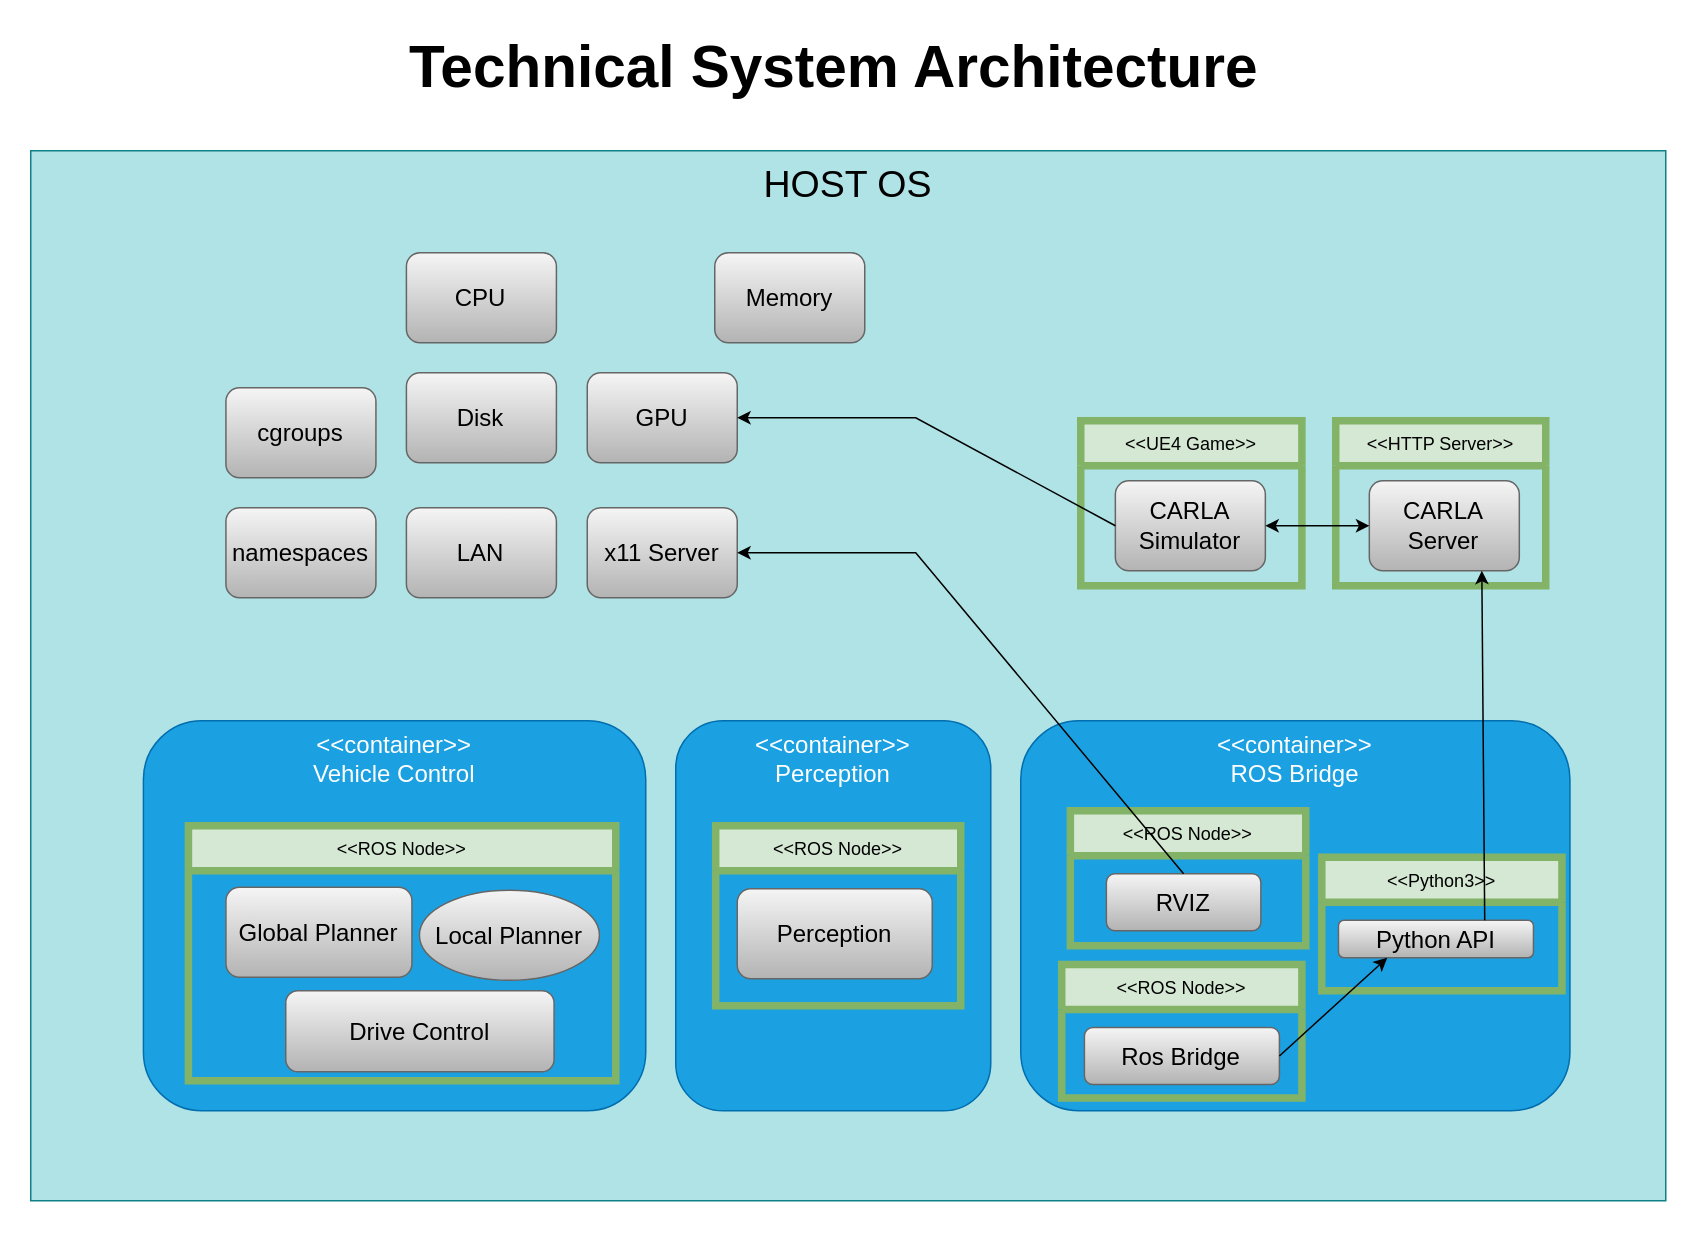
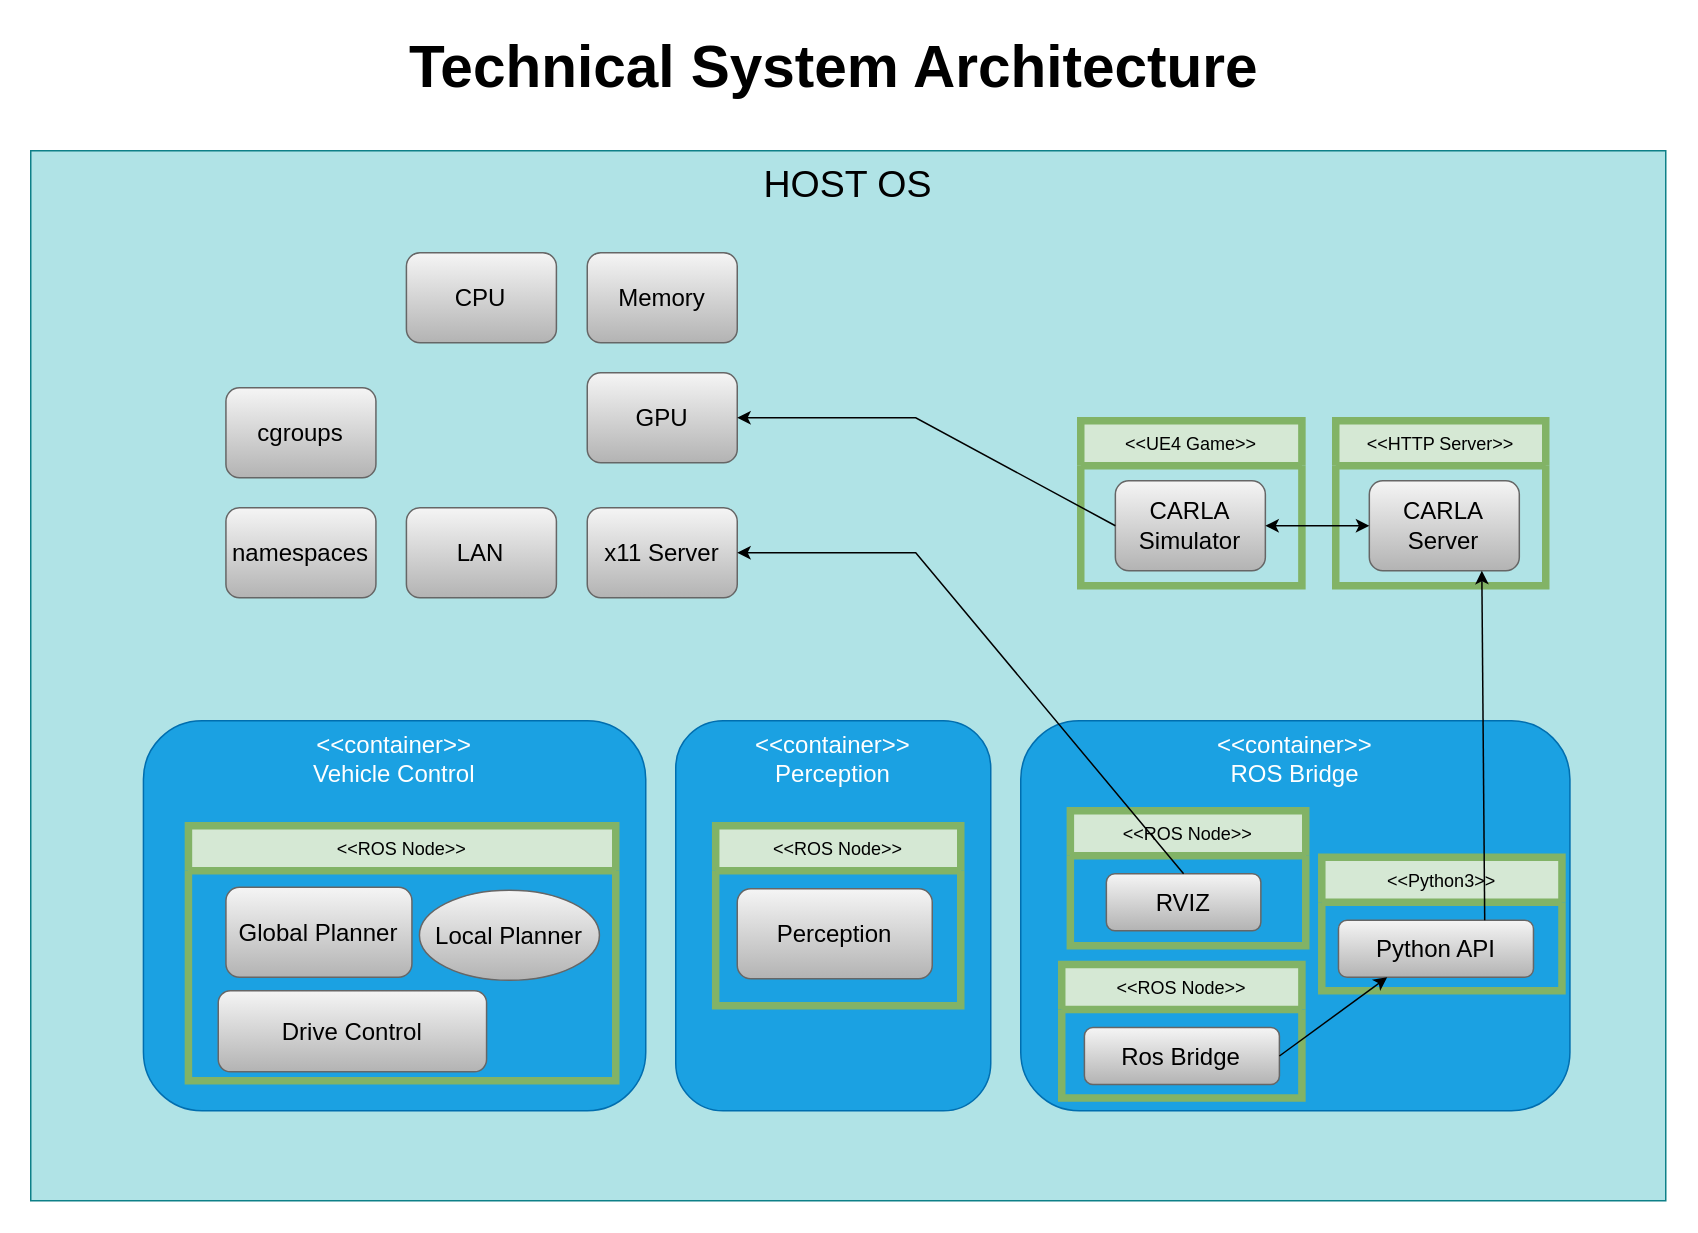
(790, 298) -> (662, 298)
(481, 418) -> none
(1436, 939) -> (1436, 949)
(420, 1031) -> (352, 1031)
